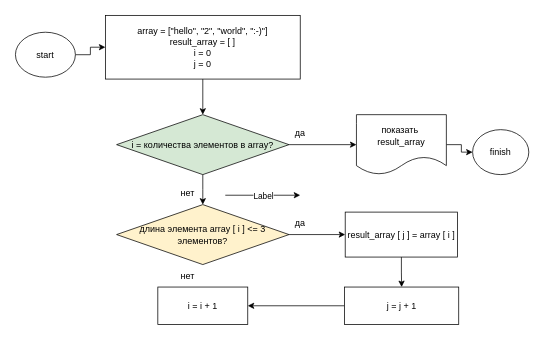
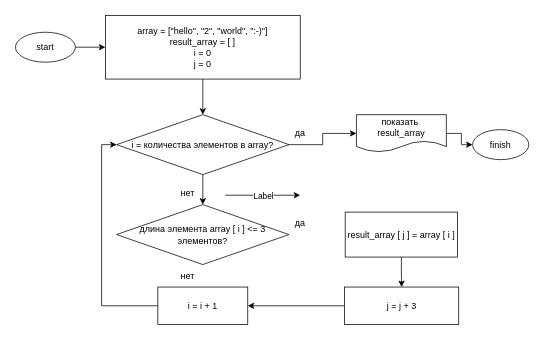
(45, 55) -> (45, 47)
(203, 145) -> (203, 145)
(402, 145) -> (402, 134)
(501, 152) -> (501, 145)
(203, 235) -> (203, 235)
(314, 235) -> none
none -> (102, 249)
(402, 306) -> (402, 306)
